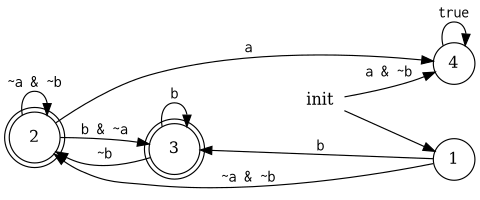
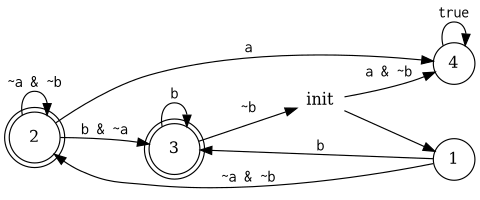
(108, 165) -> (242, 127)
